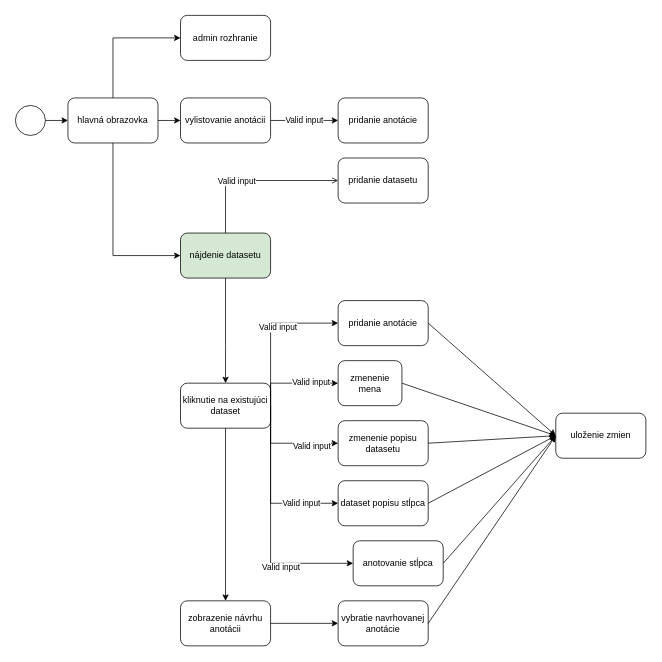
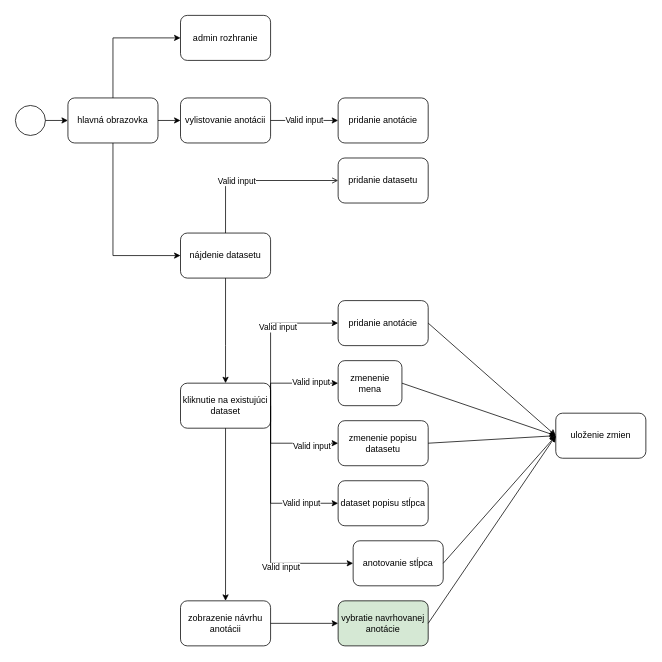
(225, 255) -> (225, 255)
(488, 471) -> none
(383, 623) -> (383, 623)
